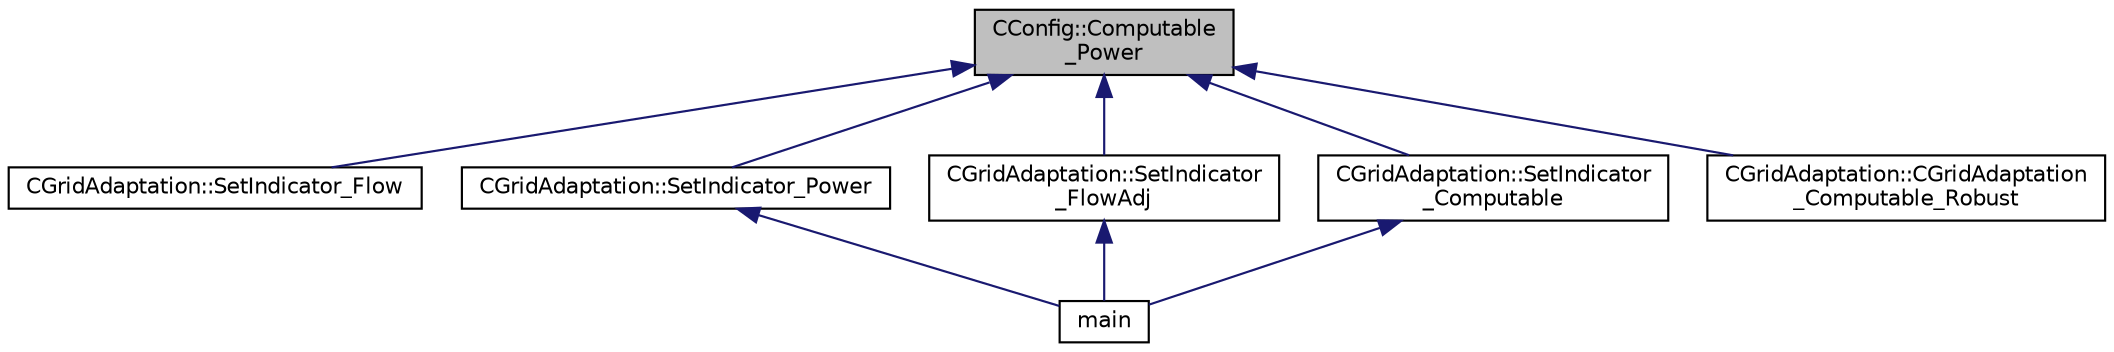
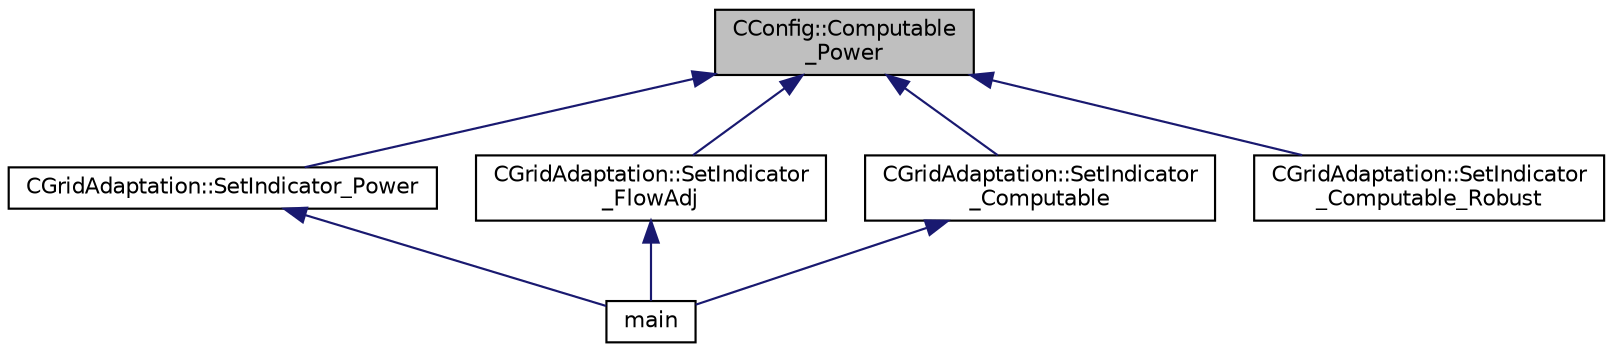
(215, 188) -> none
(1906, 188) -> (1429, 188)
